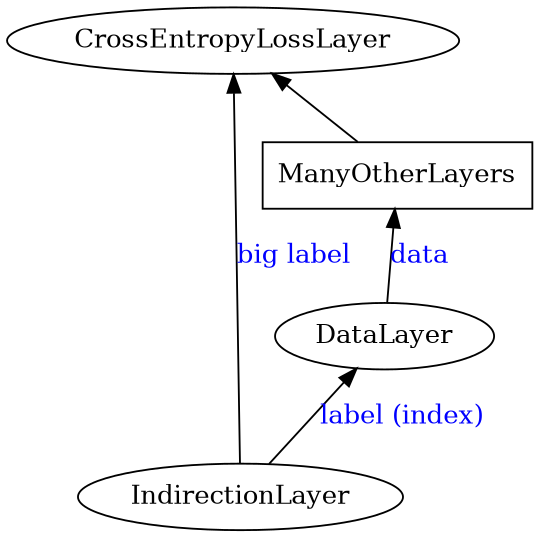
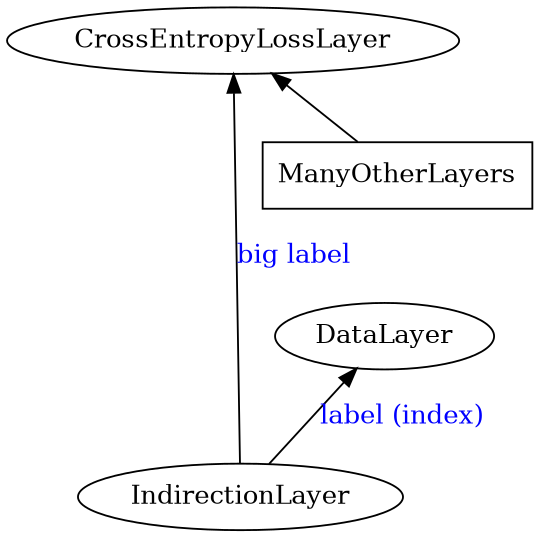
(390, 265) -> none
